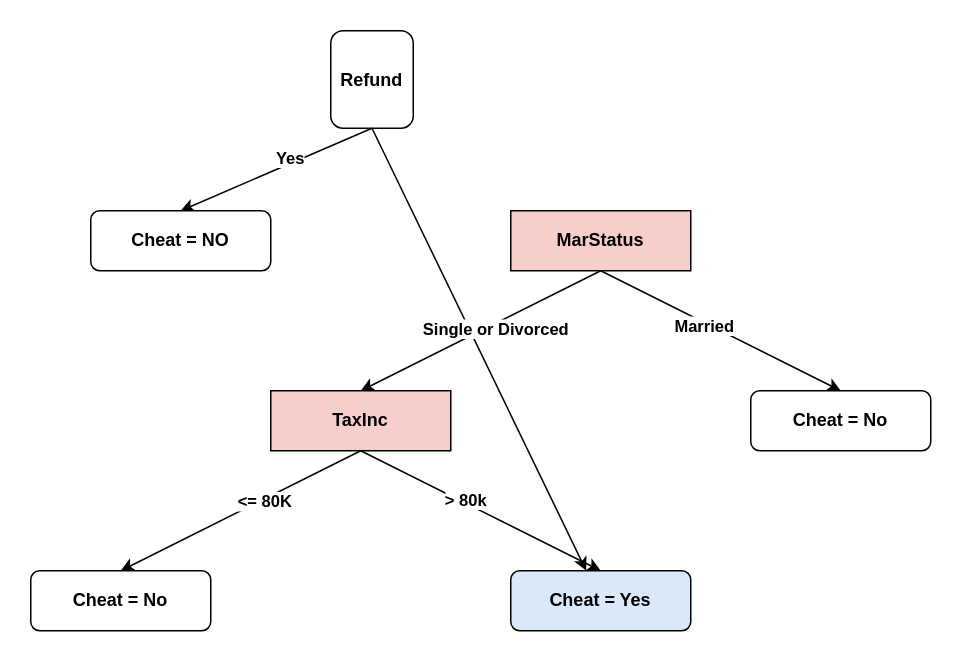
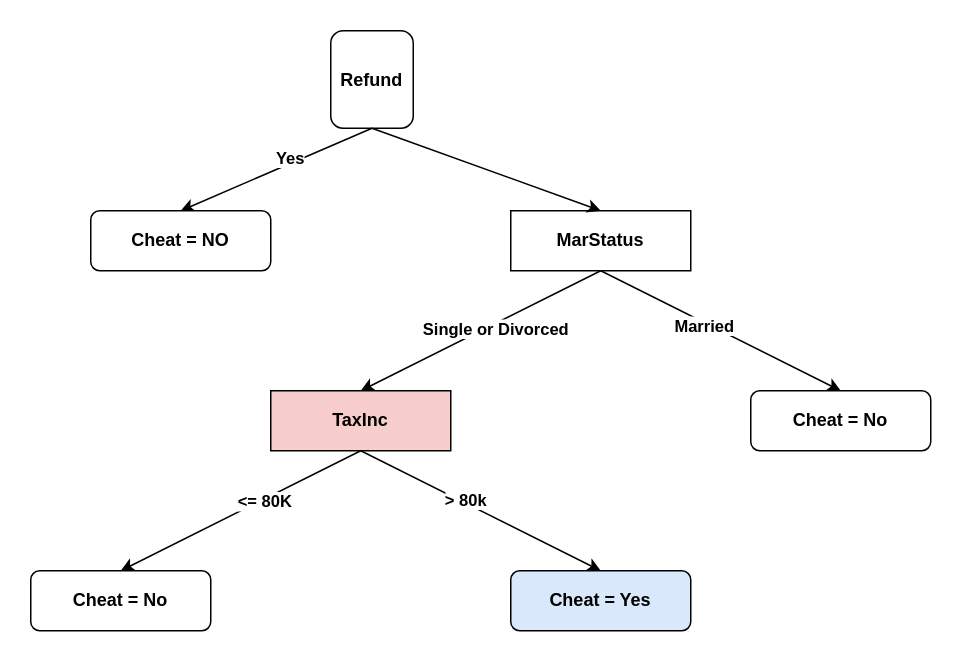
(601, 241) -> (601, 241)
(526, 447) -> (482, 168)
